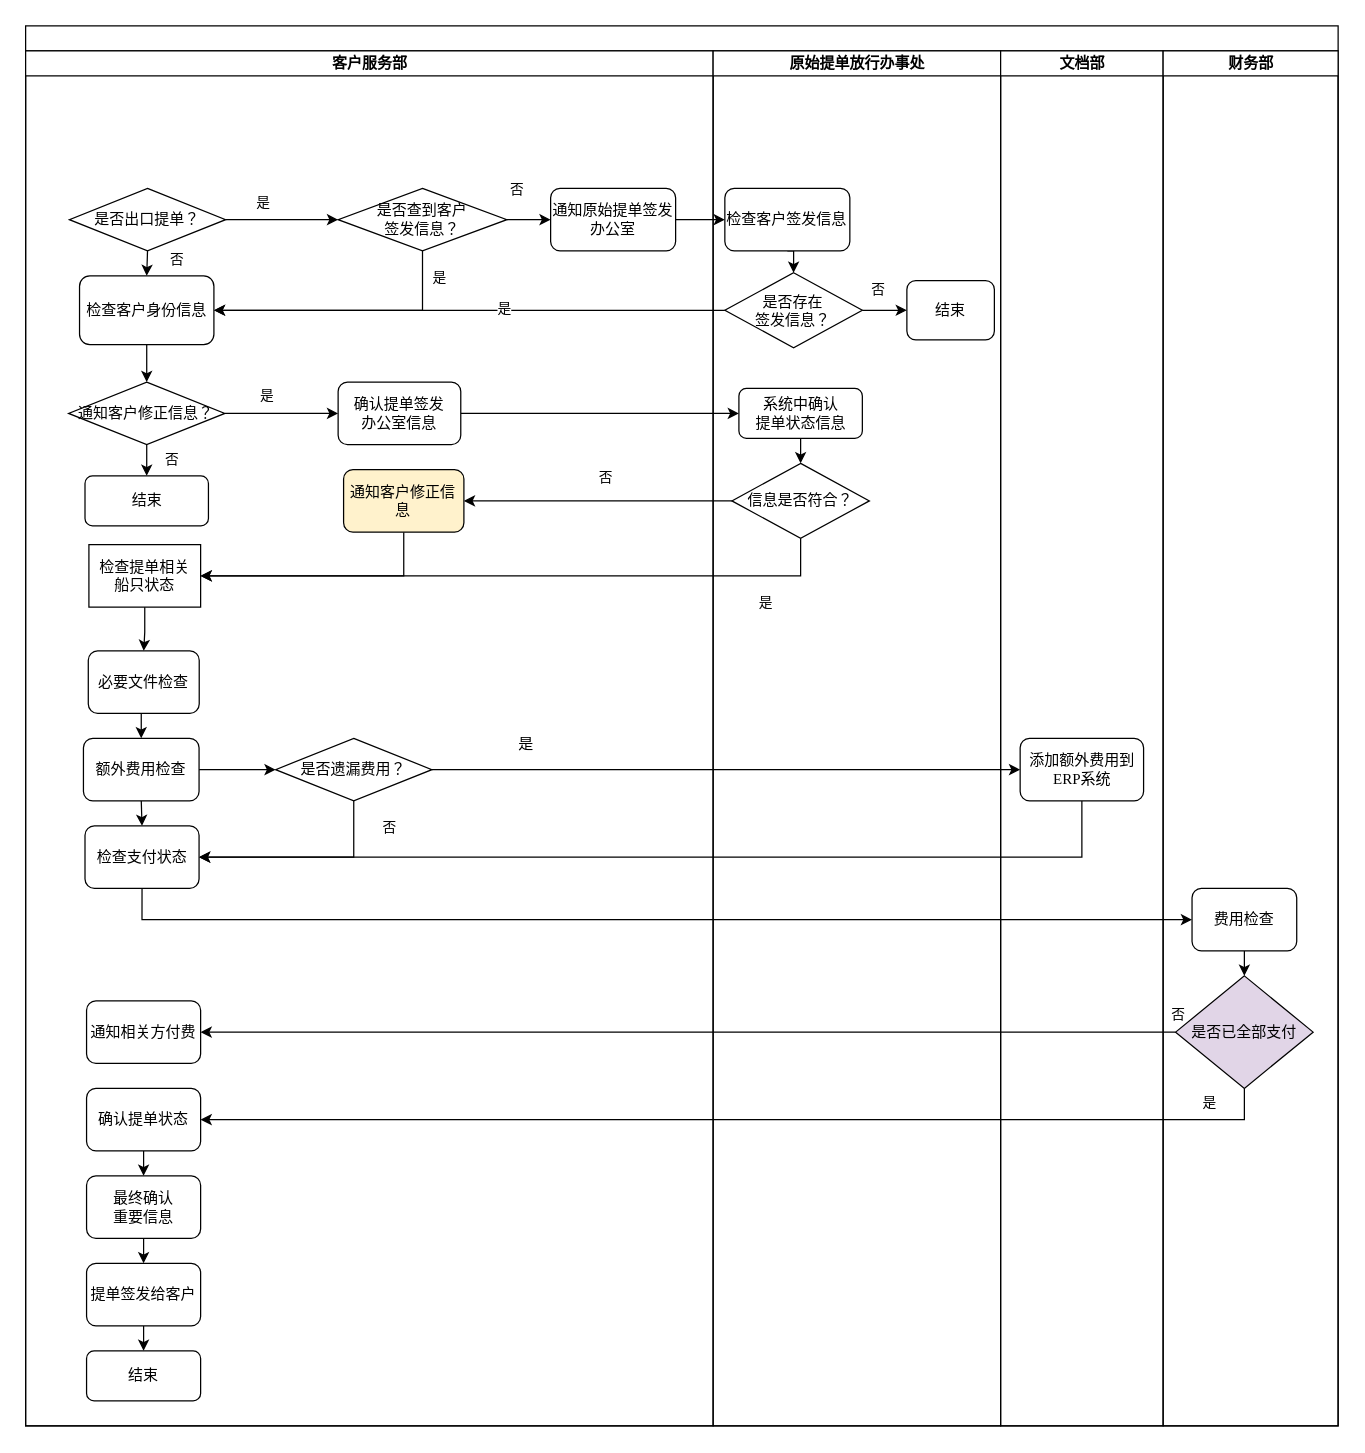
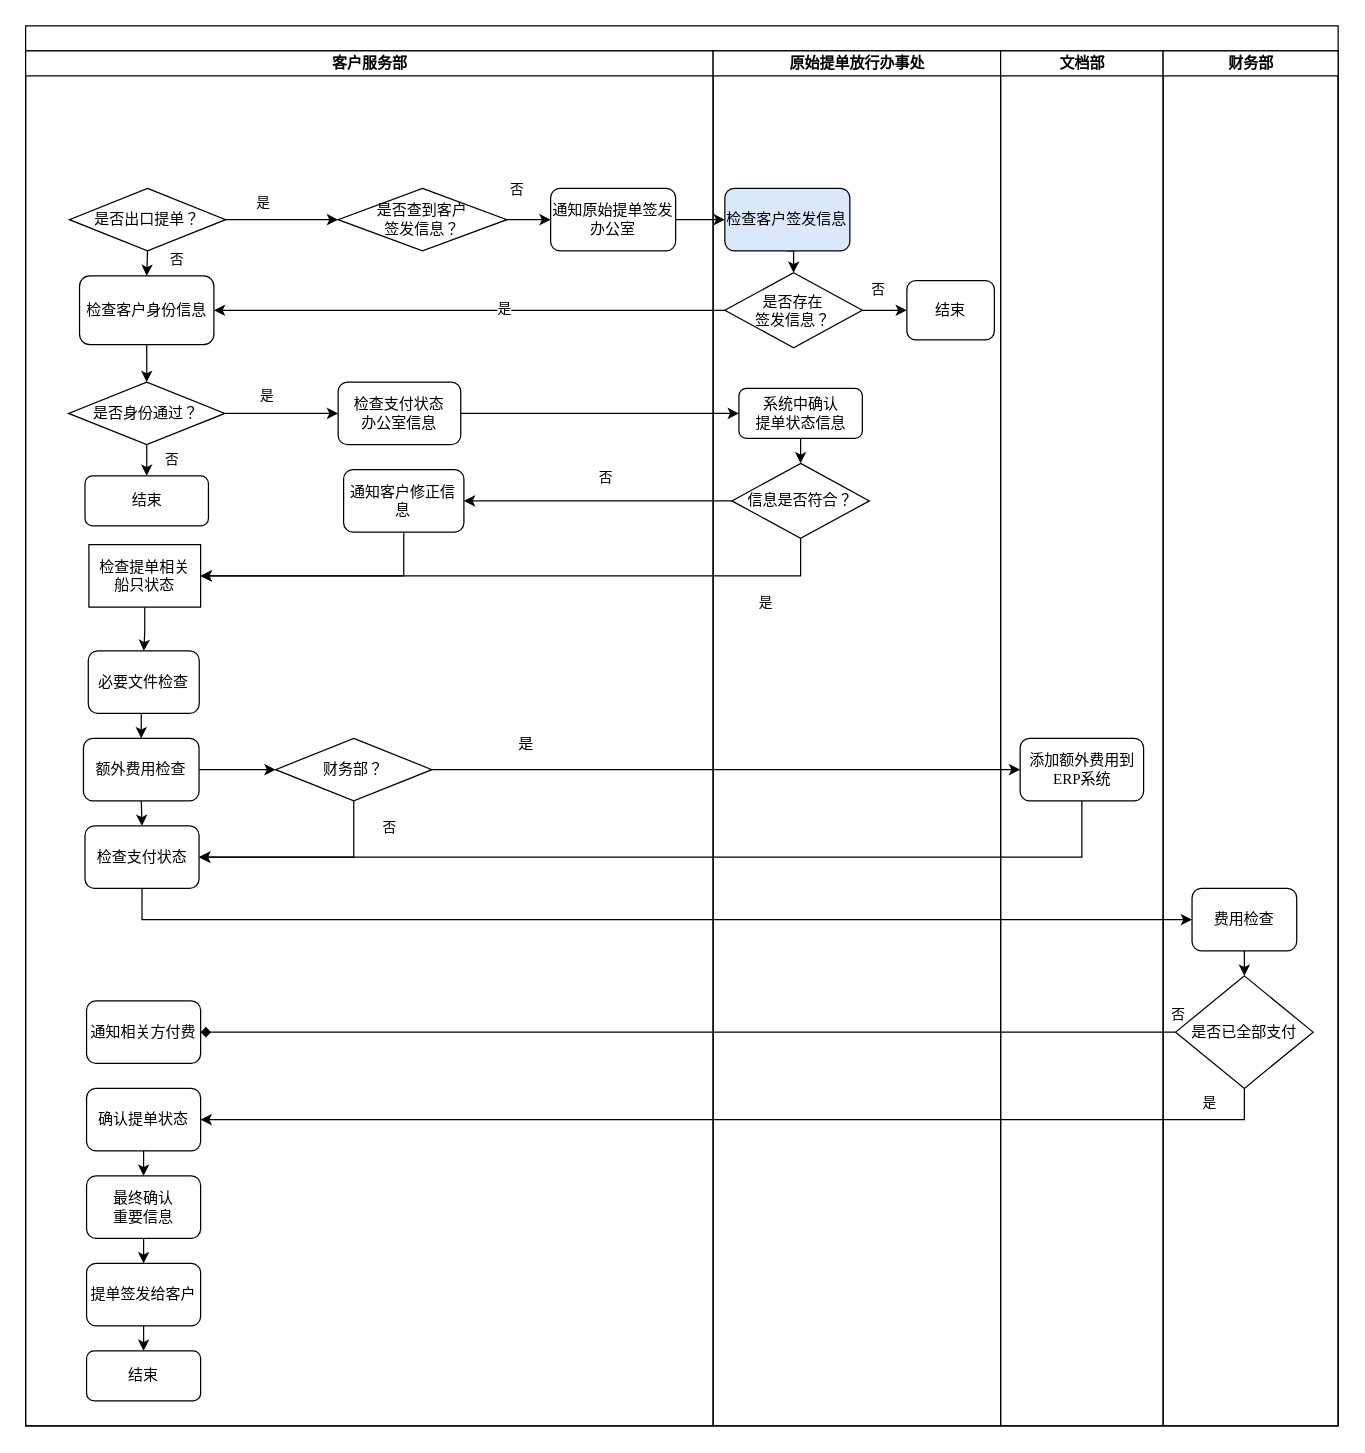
(787, 219) -> (787, 219)
(423, 279) -> none
(146, 413) -> (146, 413)
(399, 413) -> (399, 413)
(404, 501) -> (404, 501)
(354, 769) -> (354, 769)
(211, 1032) -> (211, 1032)
(1244, 1032) -> (1244, 1032)
